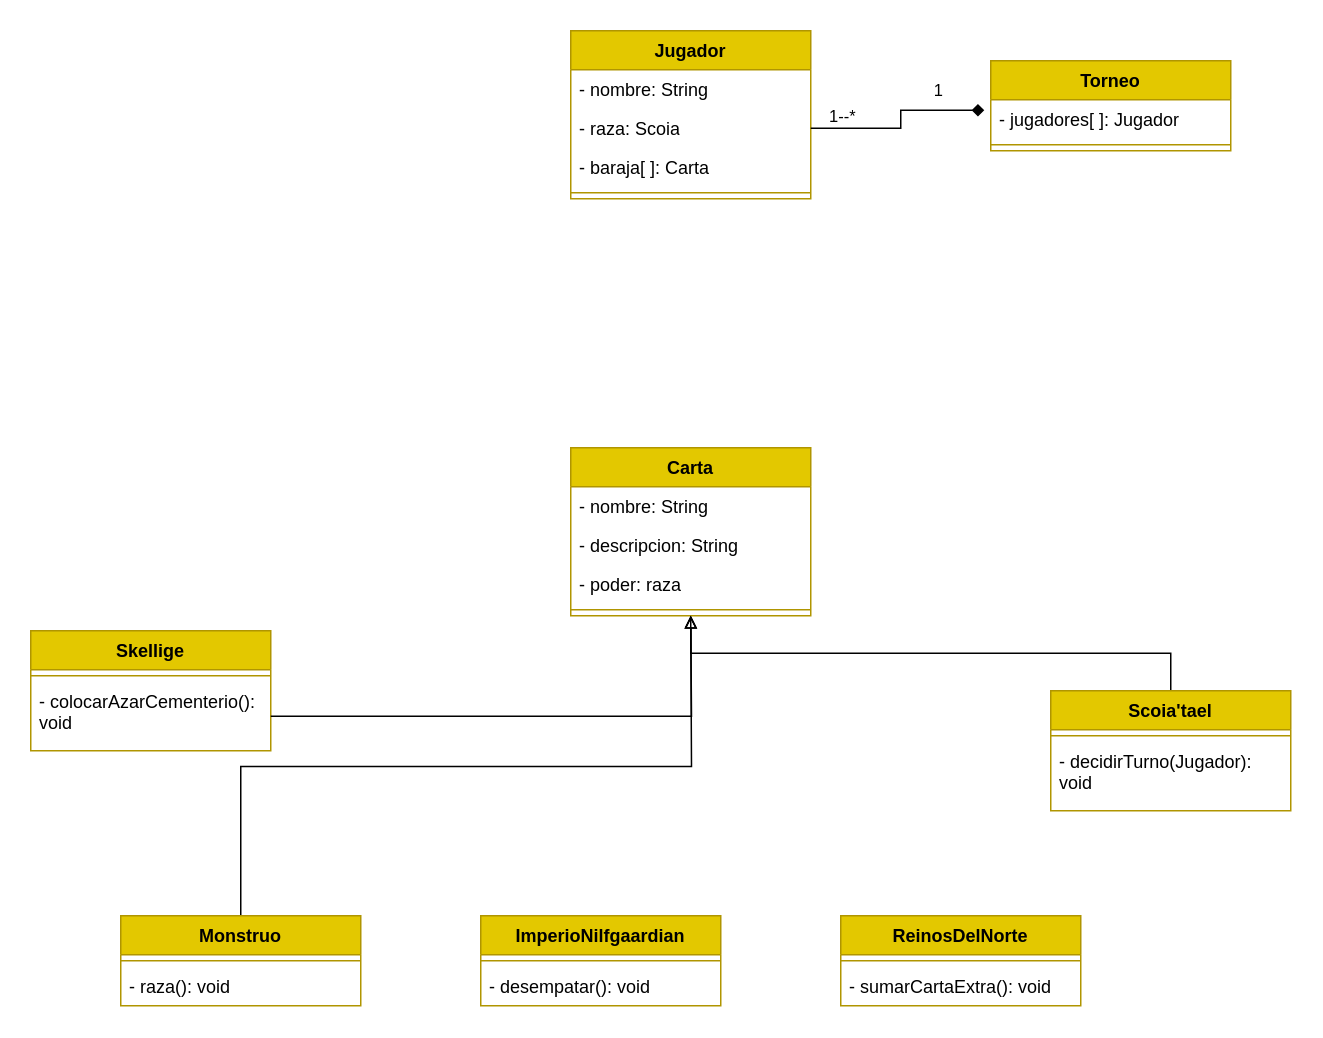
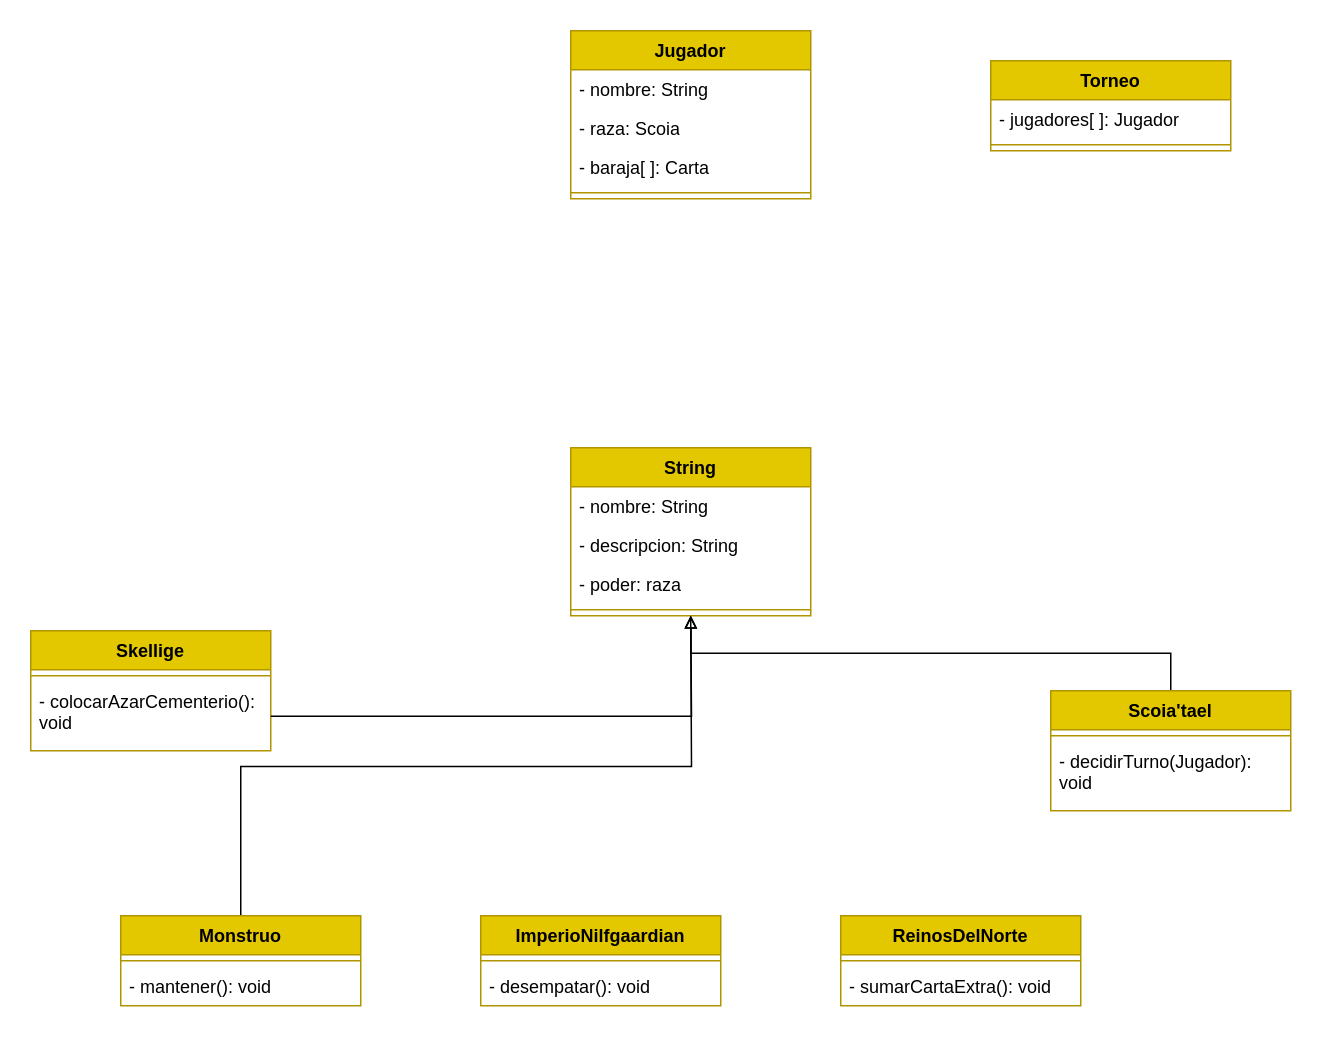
(901, 128) -> none
(691, 469) -> (691, 469)
(191, 988) -> (211, 988)
